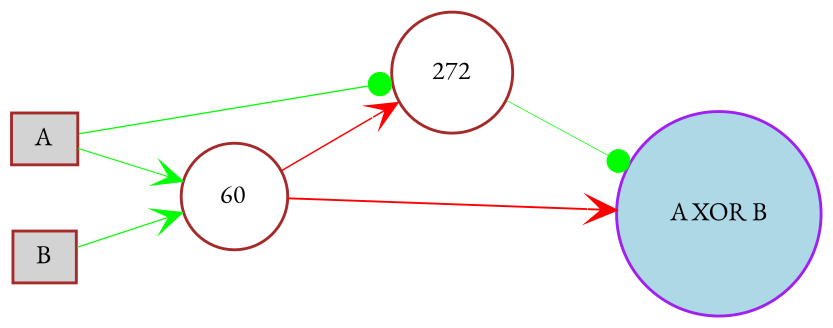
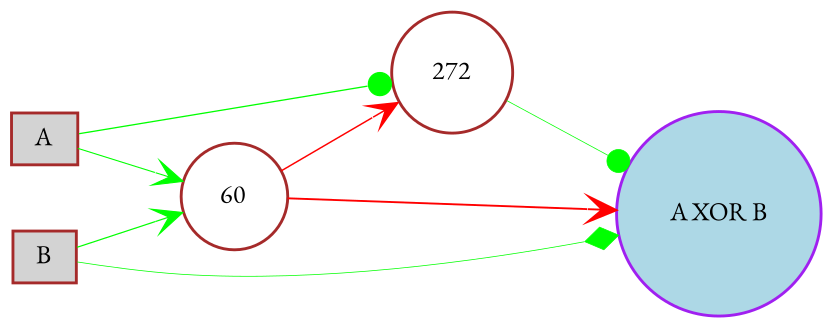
none -> (331, 274)
